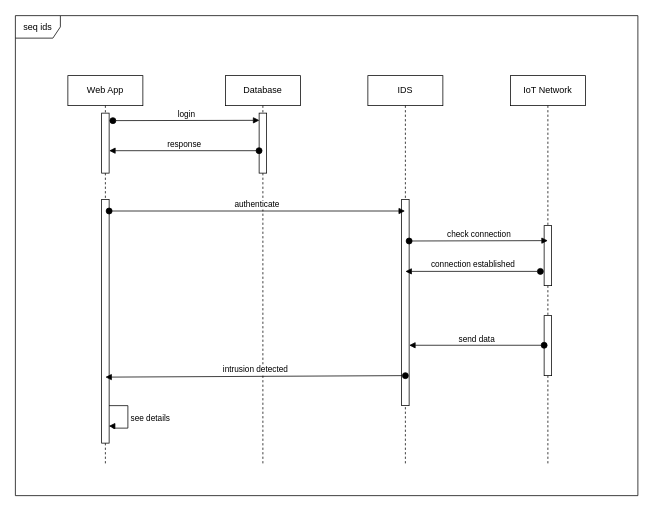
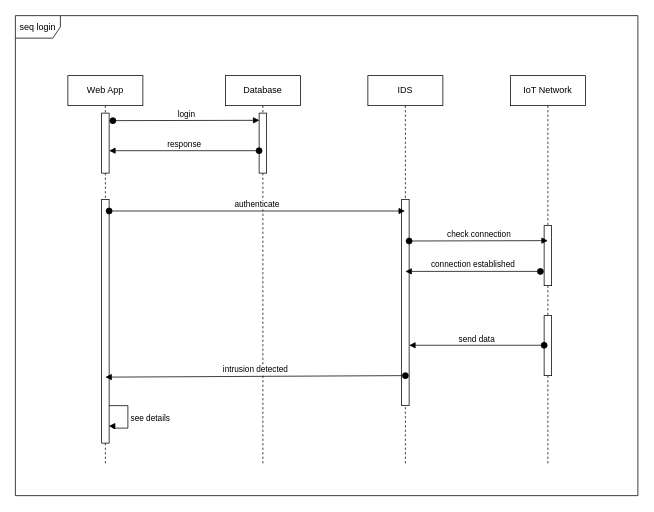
(38, 27) -> (38, 27)
